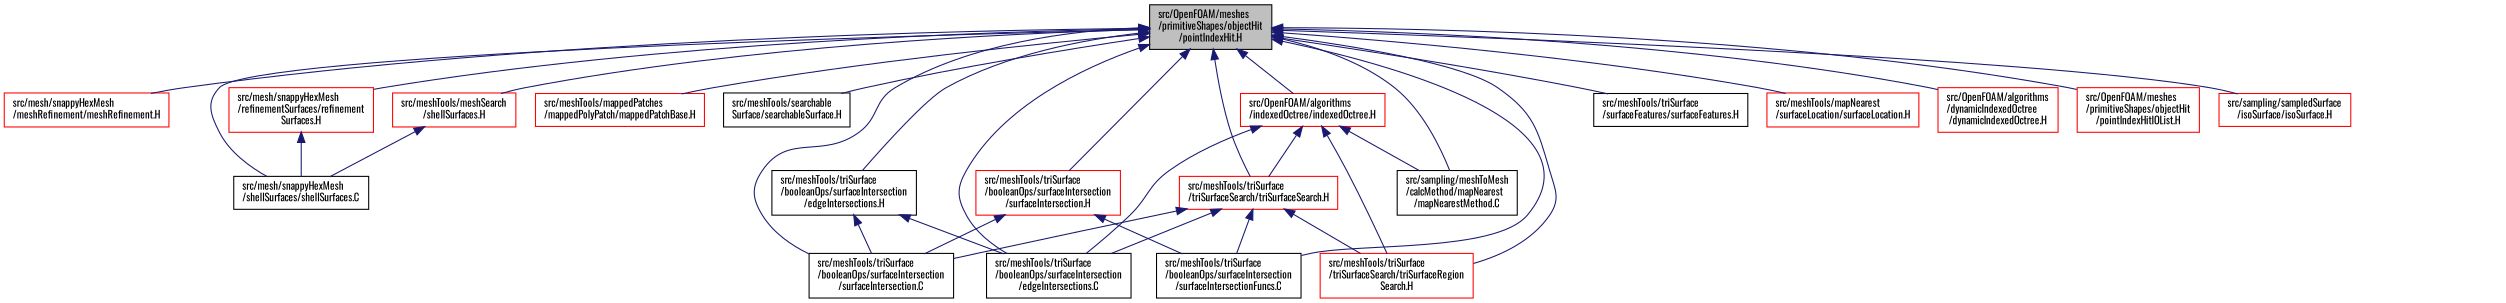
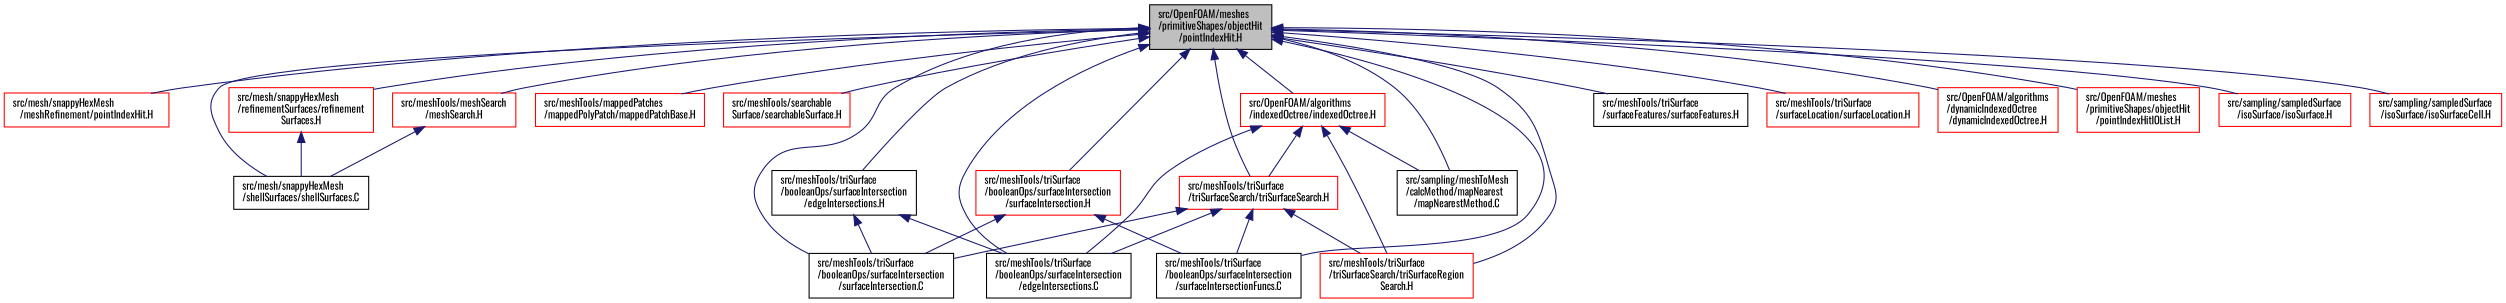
(87, 110) -> (87, 110)
(454, 110) -> (454, 110)
(787, 110) -> (787, 110)
(1843, 110) -> (1843, 110)
none -> (2436, 110)
